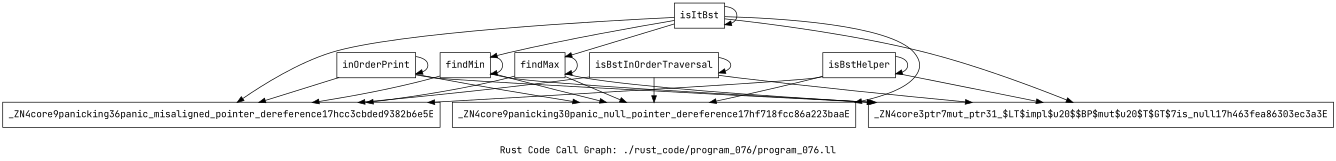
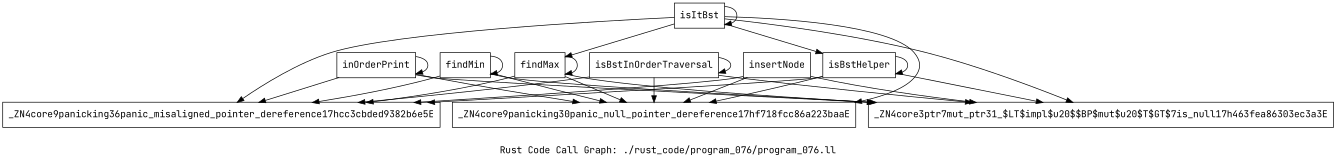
(586, 37) -> (770, 38)
none -> (777, 65)
